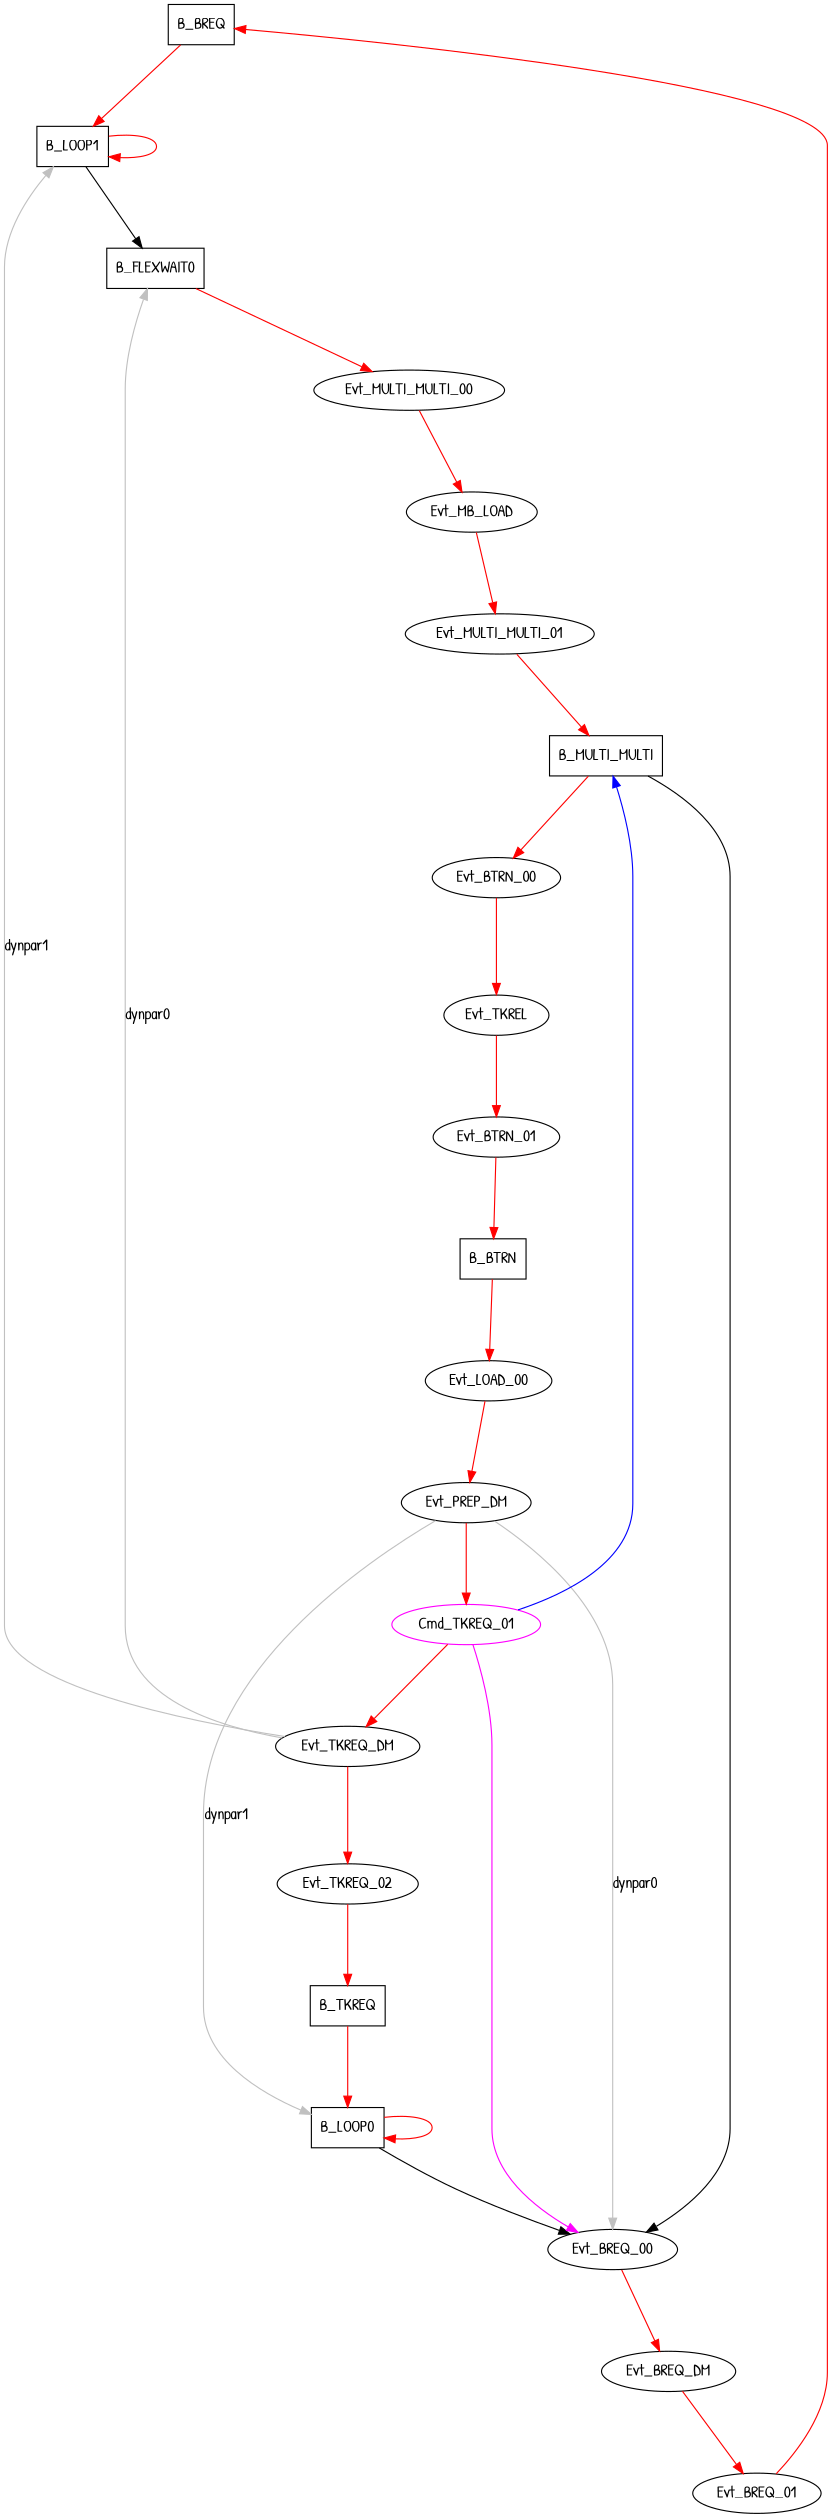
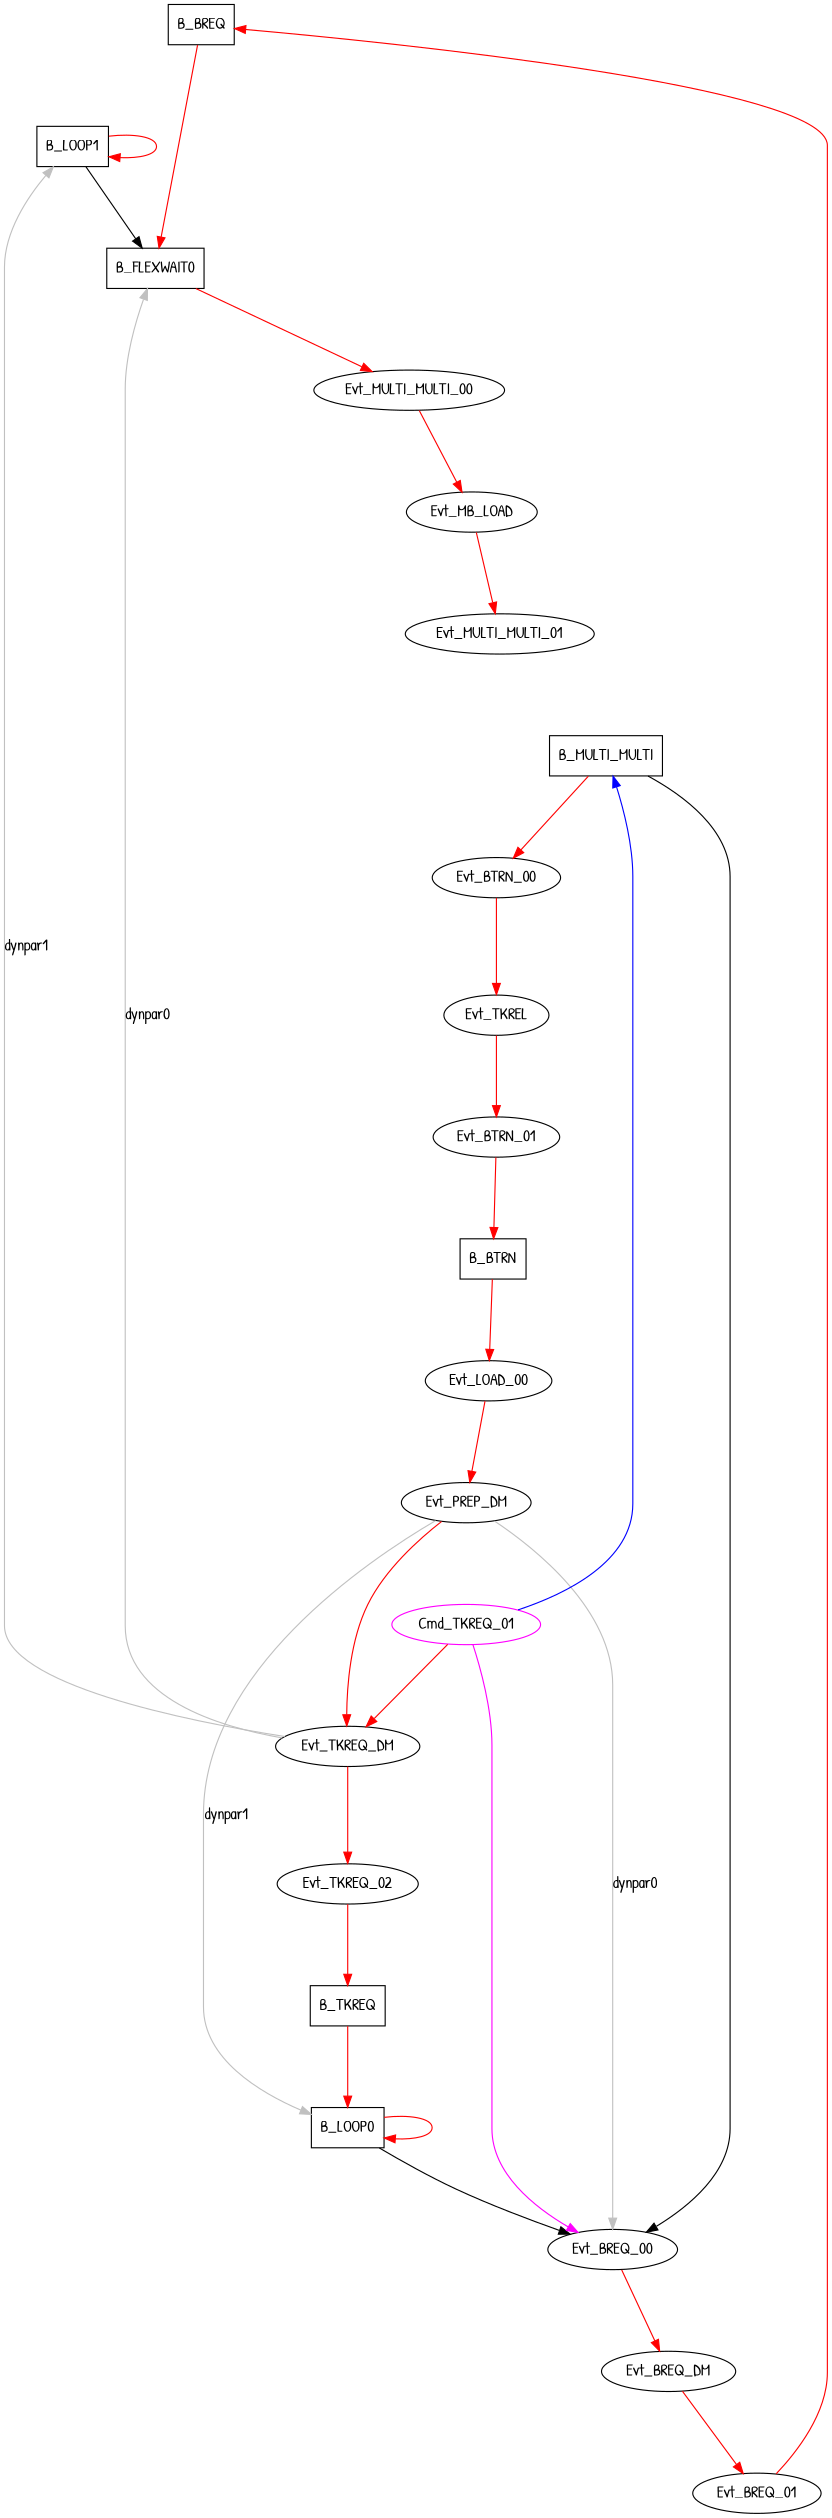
(141, 82) -> (179, 141)
(549, 691) -> none
(466, 1558) -> (368, 1605)
